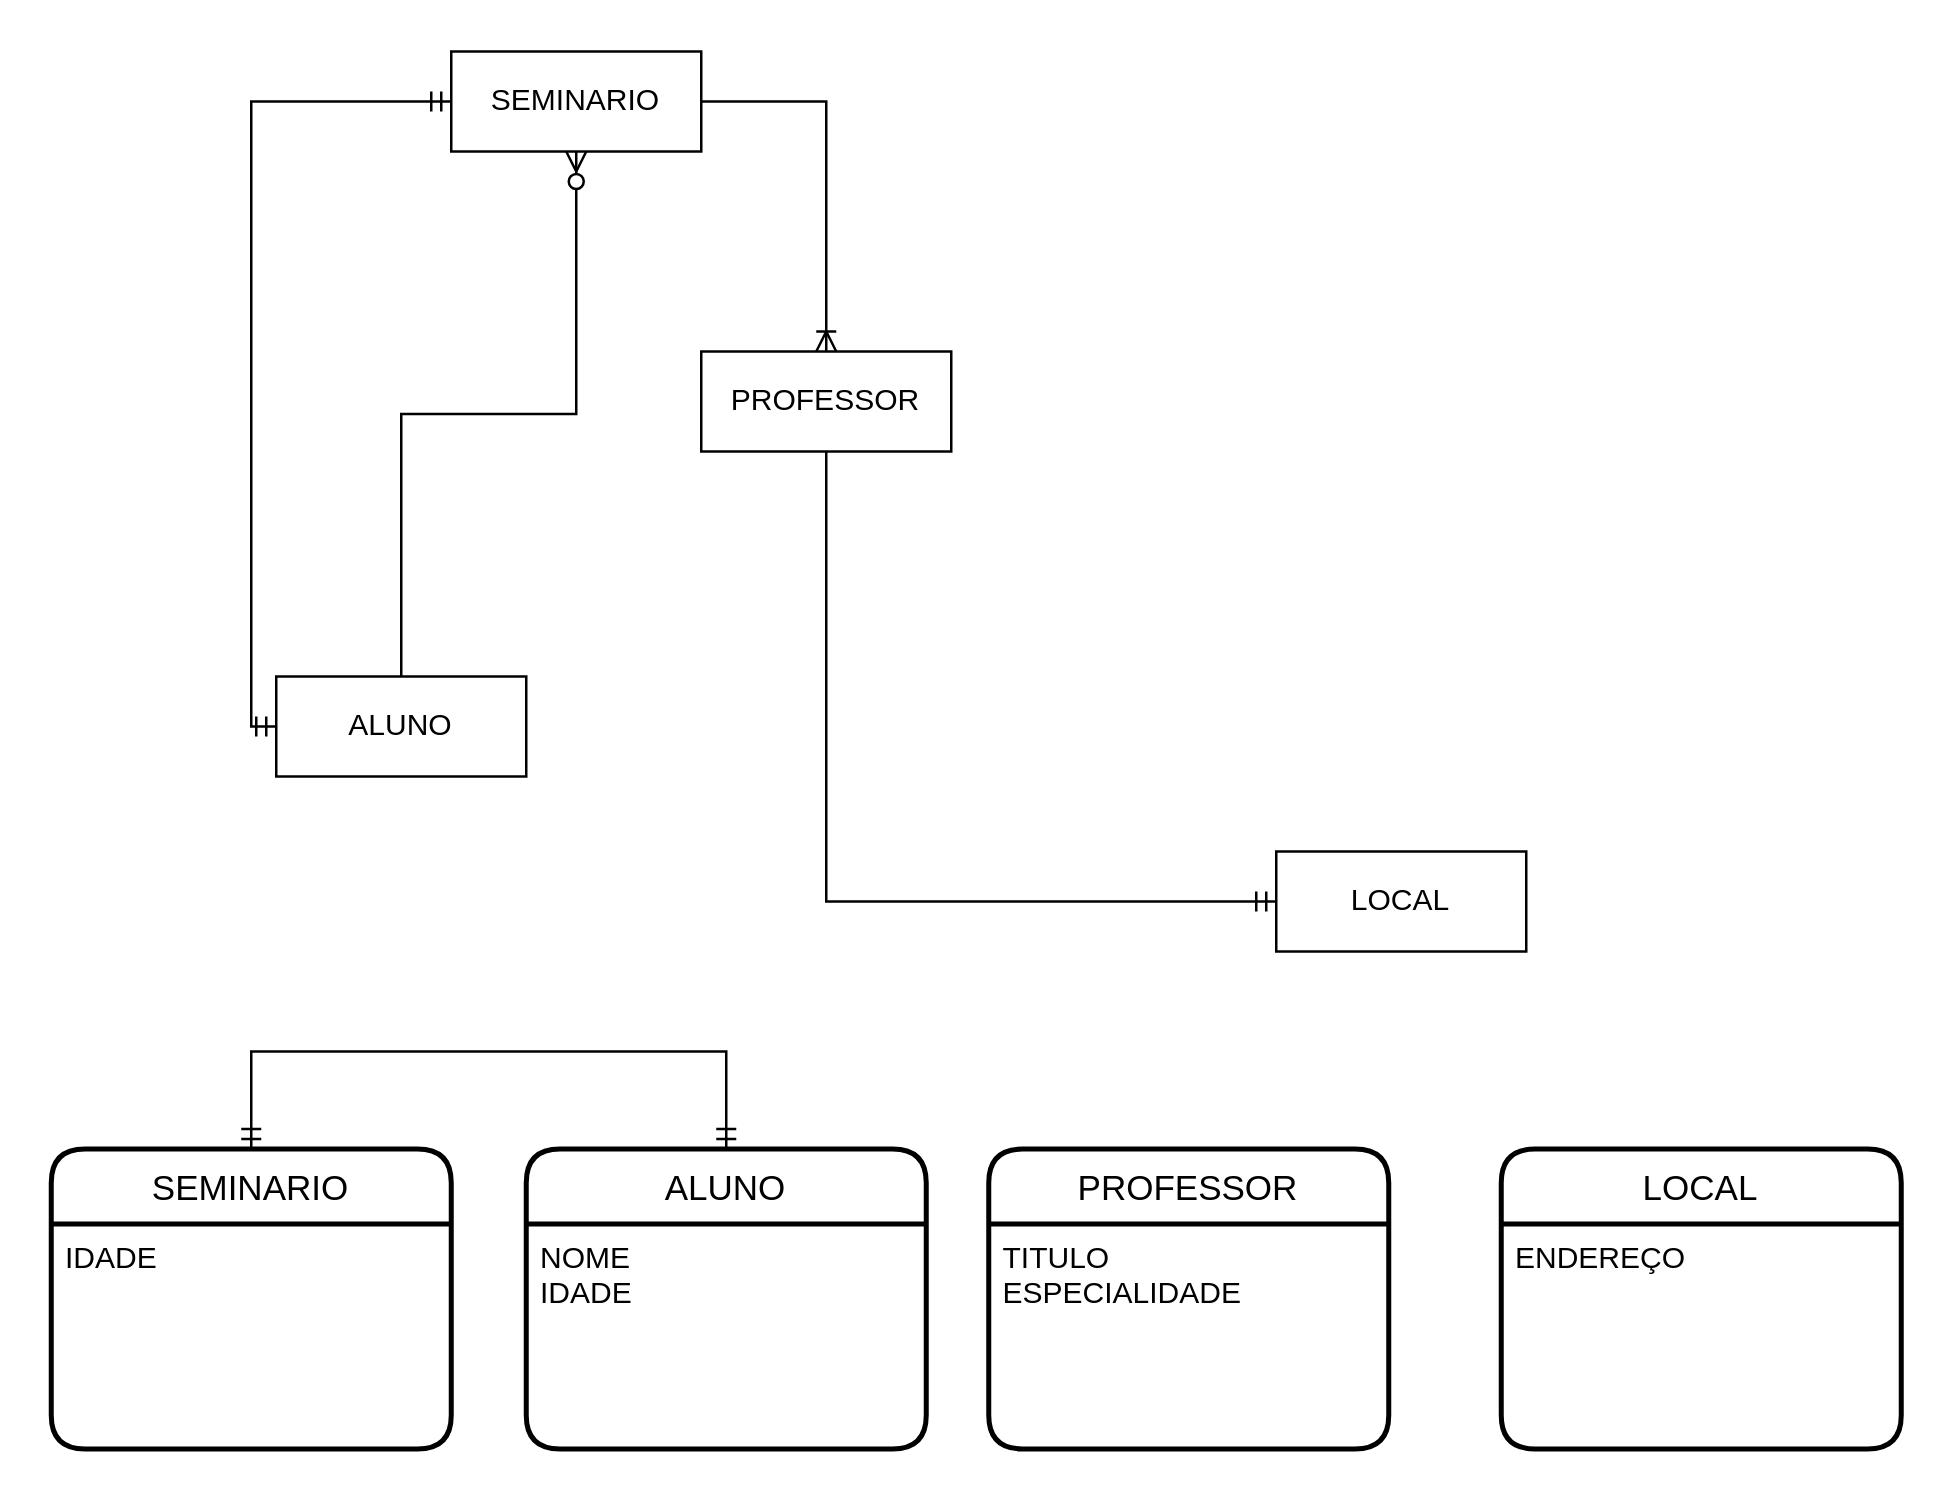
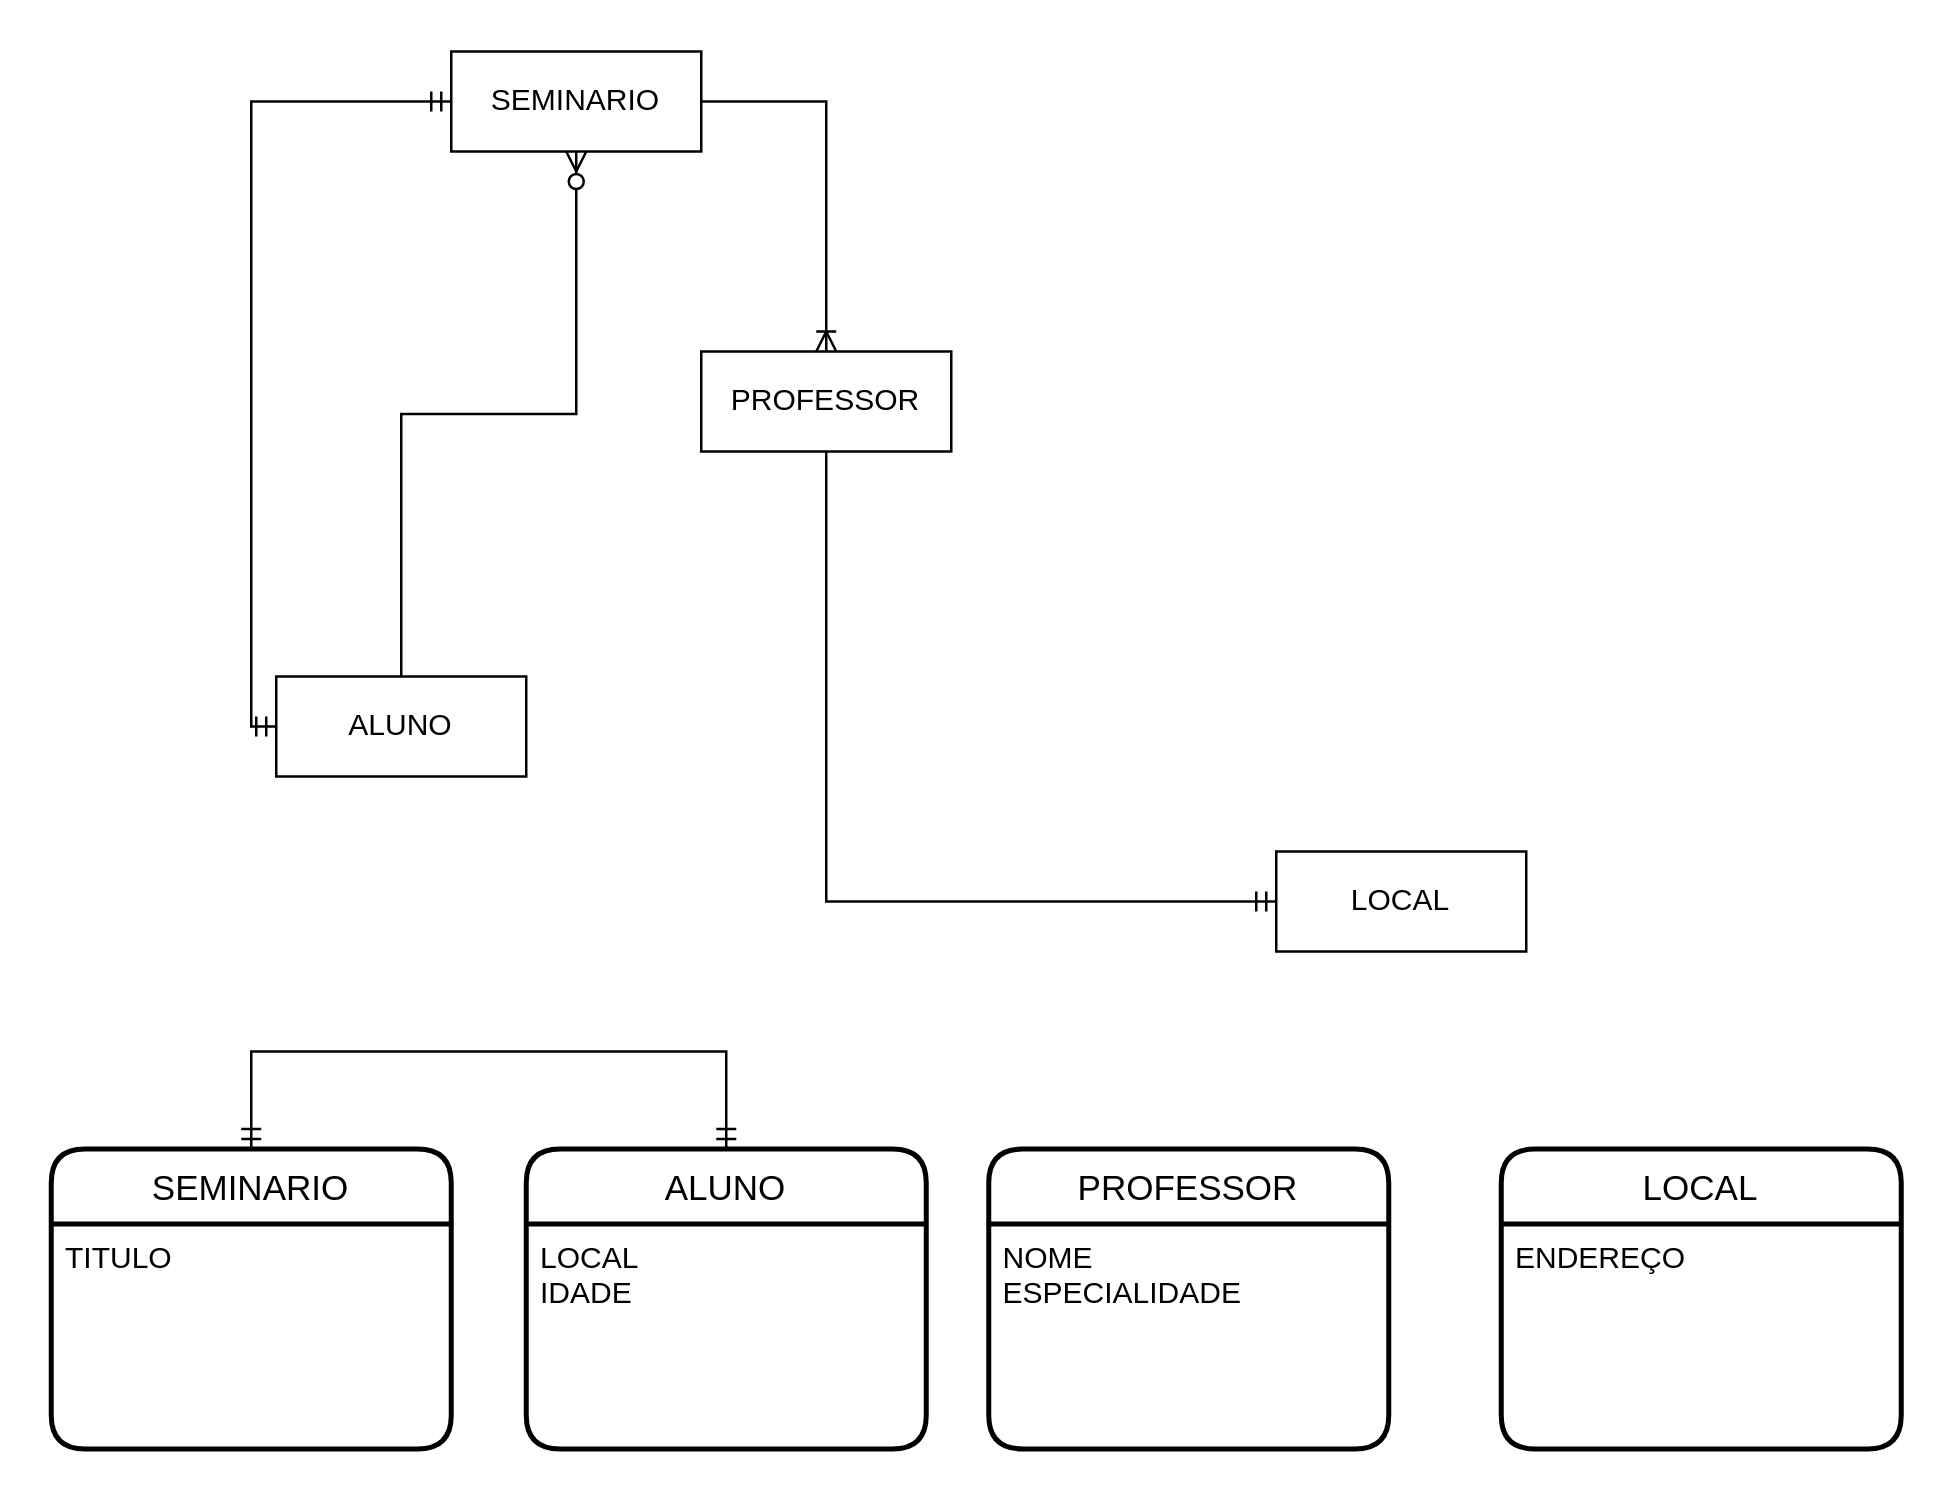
(107, 1258) -> (115, 1258)
(574, 1258) -> (582, 1258)
(1053, 1258) -> (1036, 1258)
